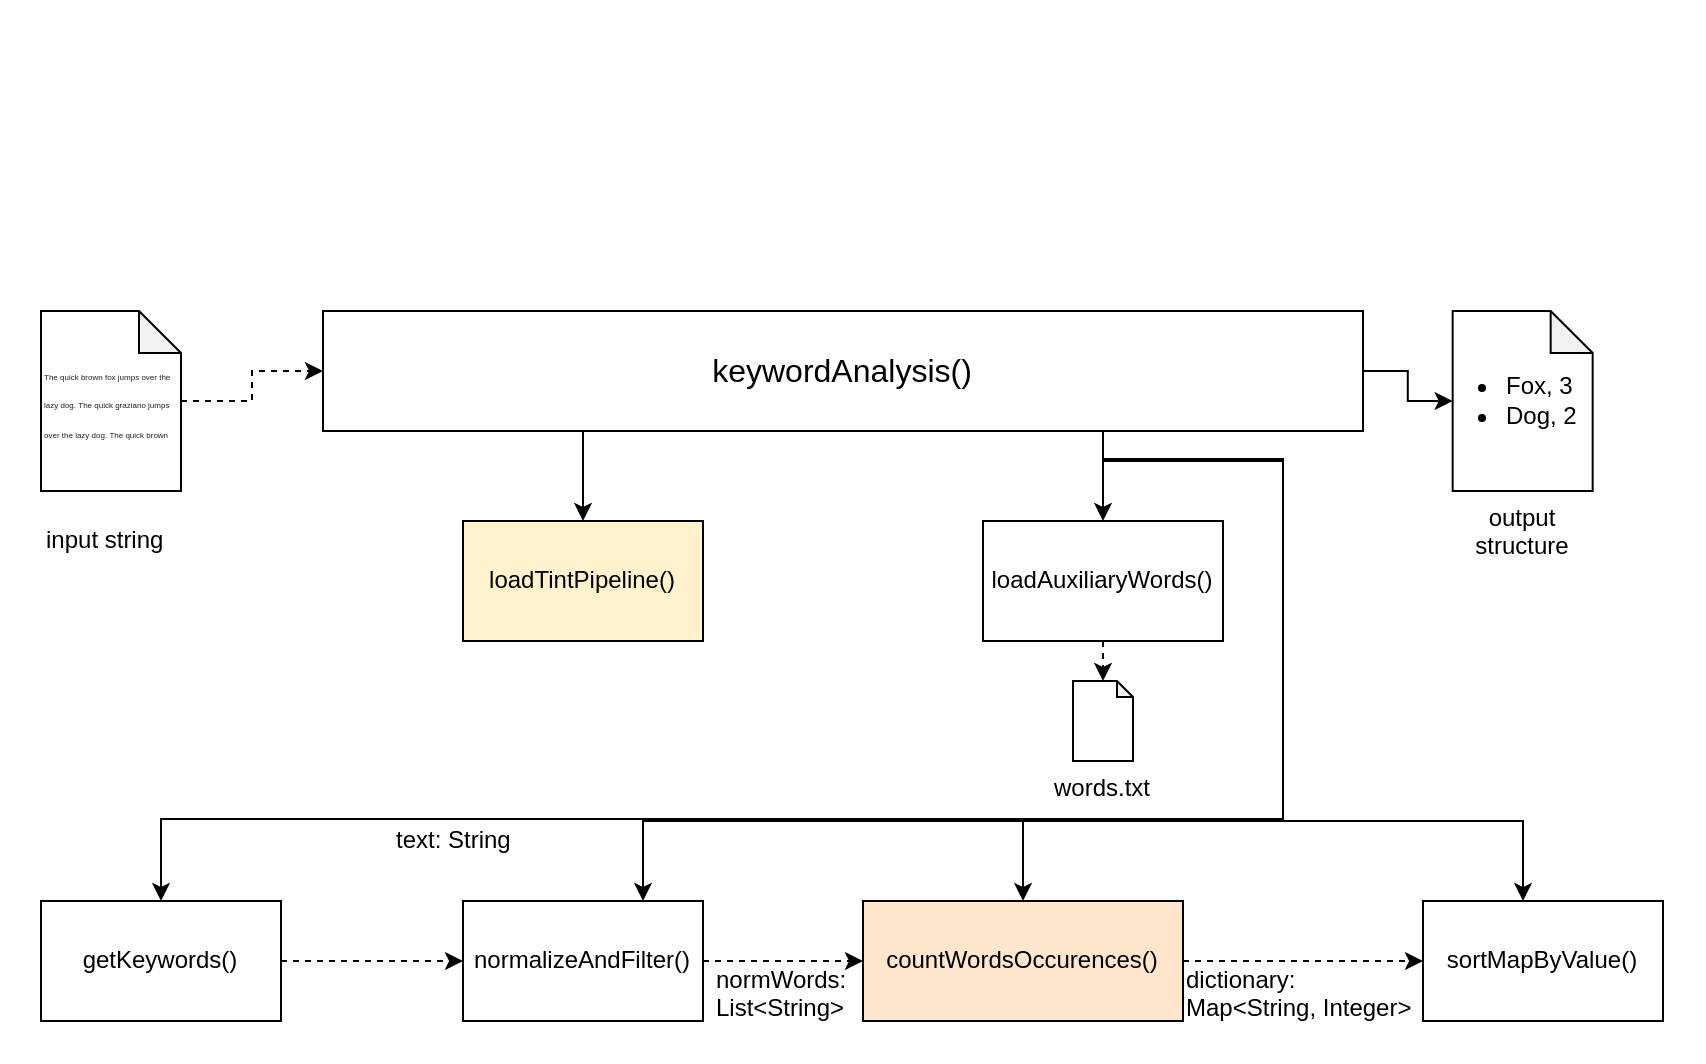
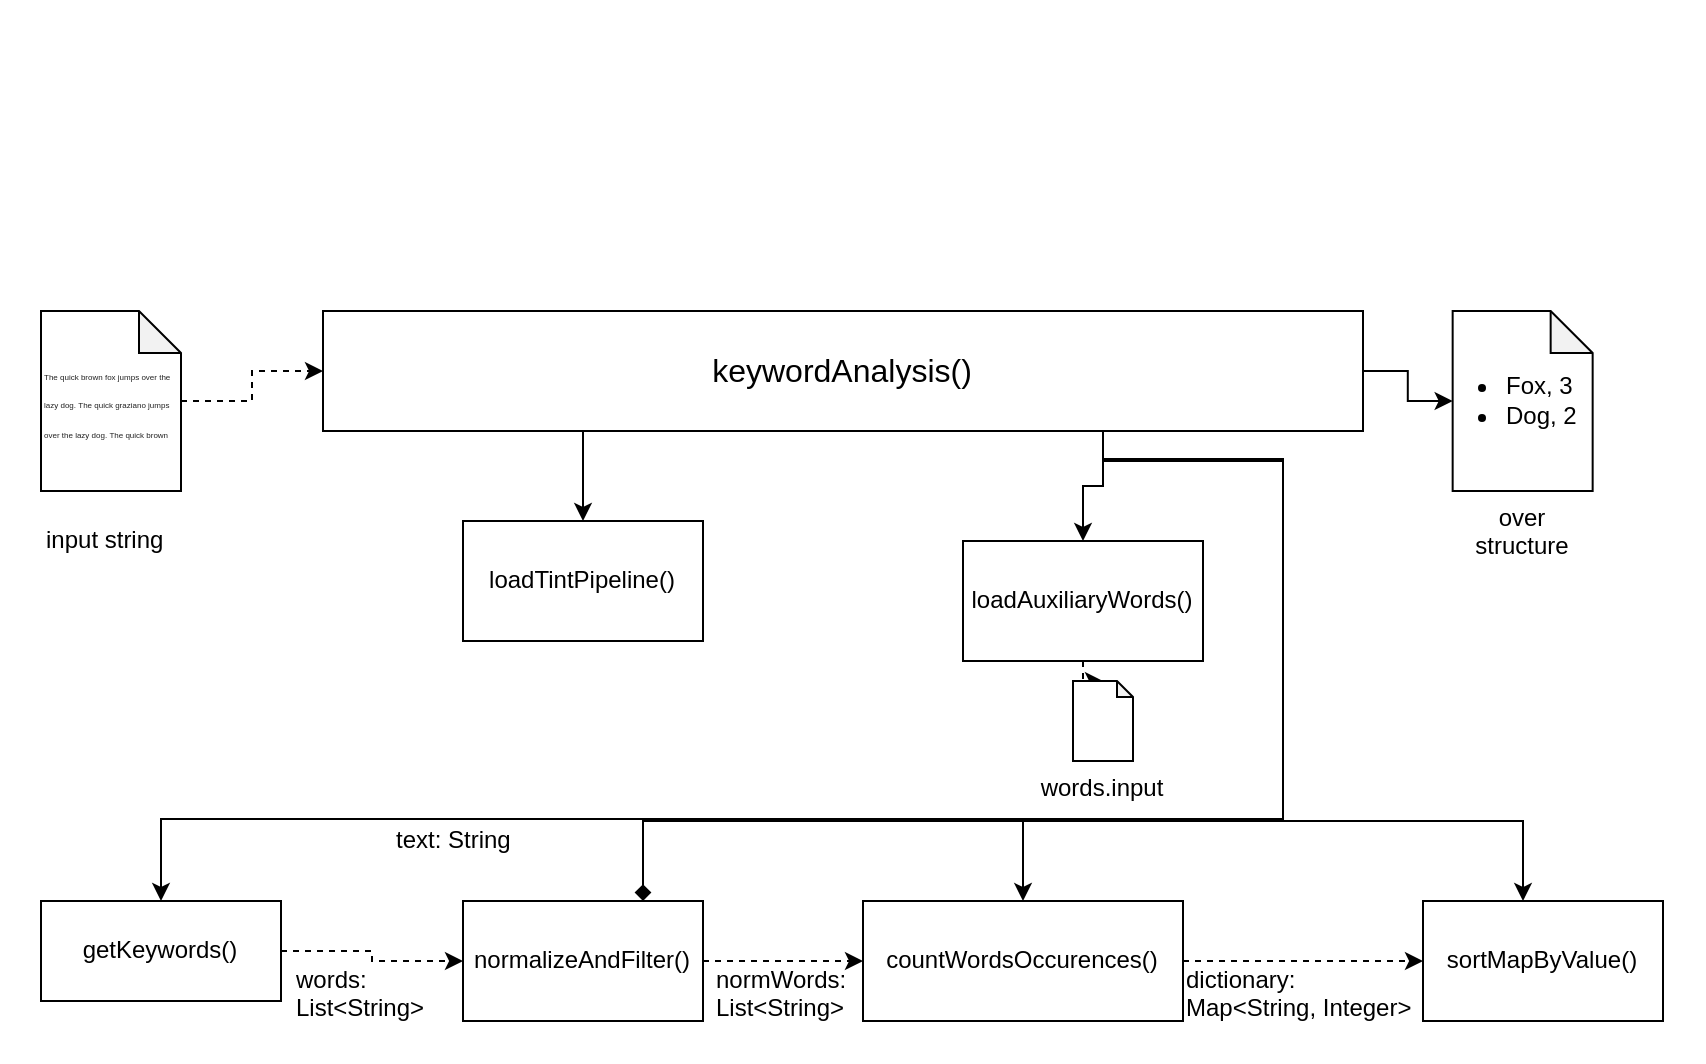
(1523, 534) -> (1523, 534)
(583, 581) -> (583, 581)
(1103, 581) -> (1083, 601)
(1103, 818) -> (1103, 818)
(643, 886) -> (643, 885)
(161, 961) -> (161, 951)
(1023, 961) -> (1023, 961)
none -> (373, 991)
